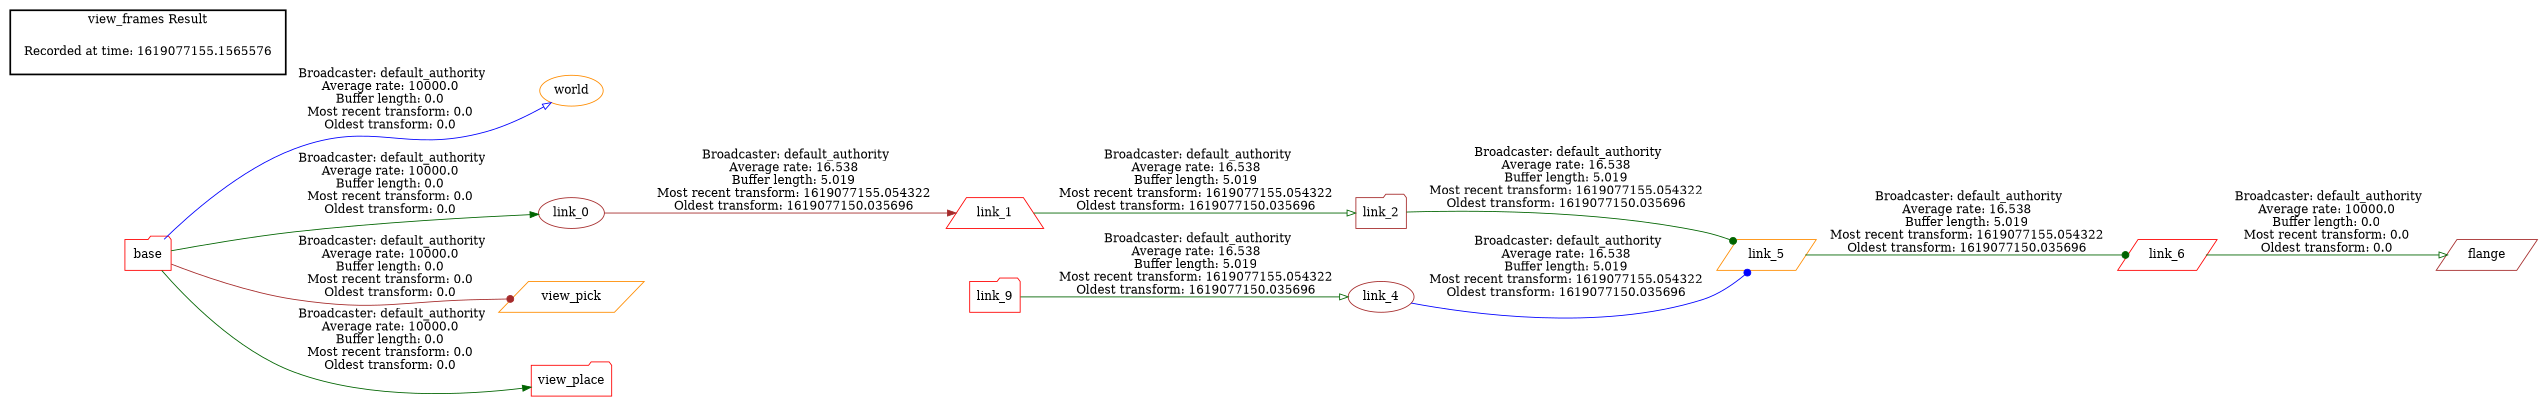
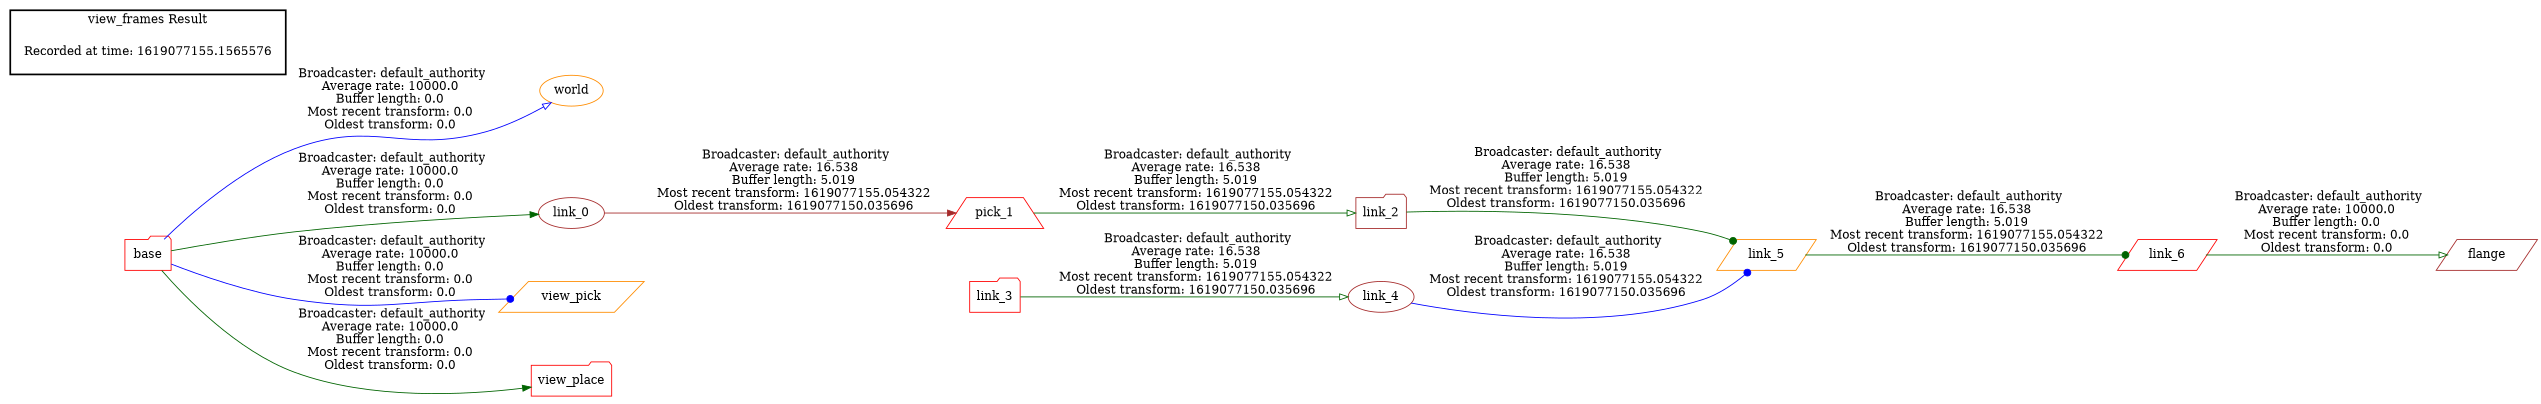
(995, 213) -> (995, 213)
(995, 297) -> (995, 297)
(336, 304) -> (336, 304)
